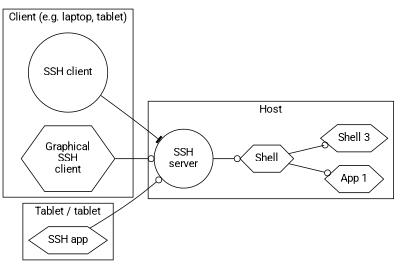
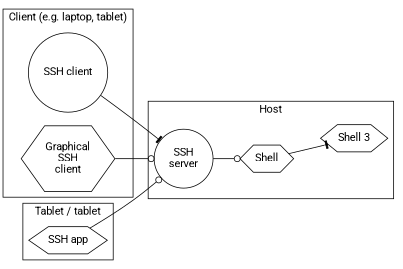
(306, 149) -> (306, 149)
(354, 179) -> none
